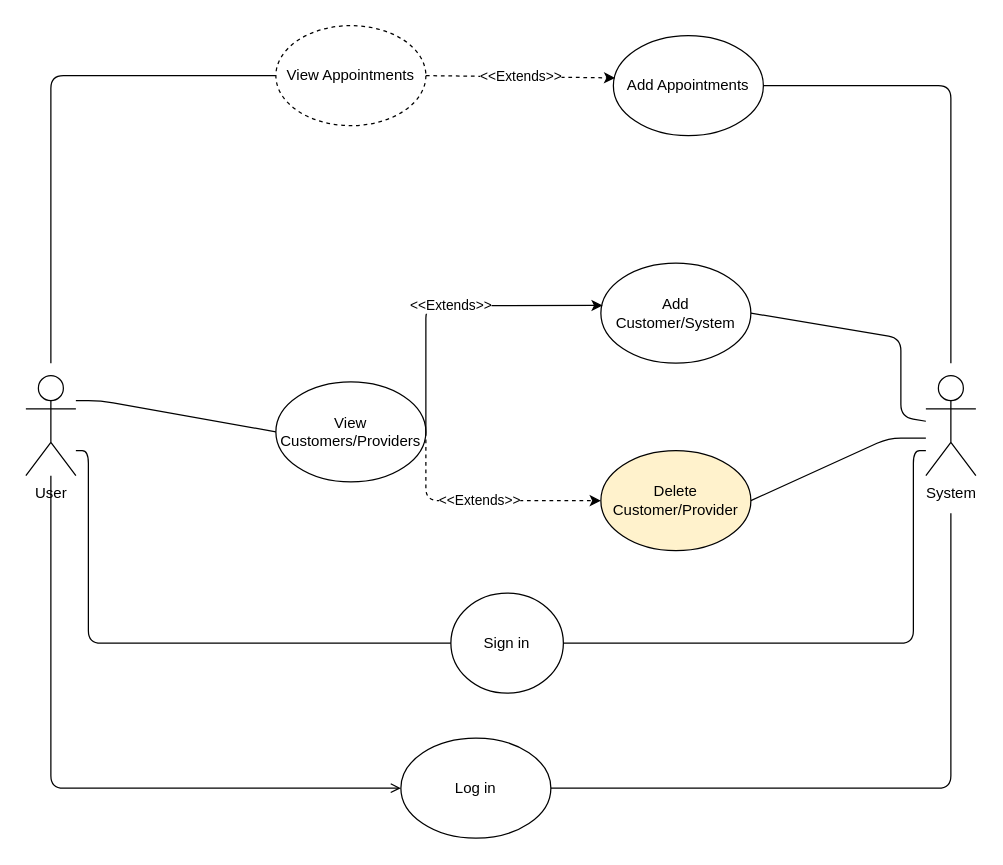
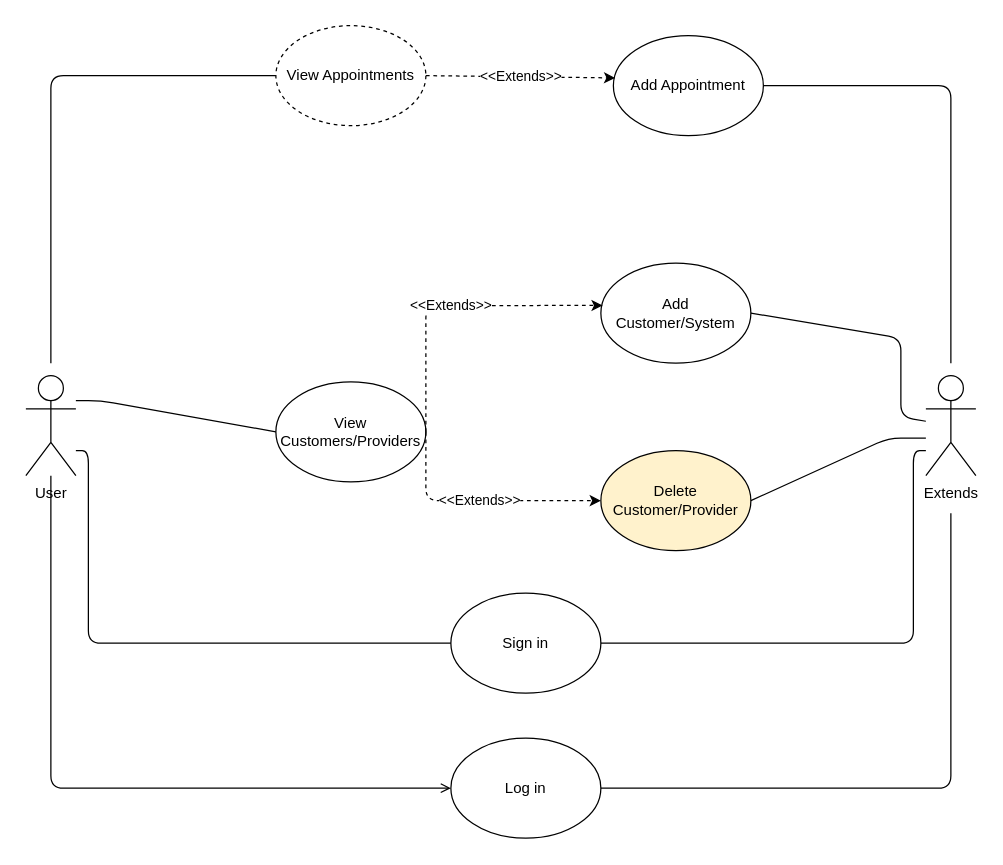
(688, 86) -> (688, 86)
(426, 370) -> (426, 370)
(951, 493) -> (951, 493)
(507, 643) -> (526, 643)
(476, 788) -> (526, 788)
